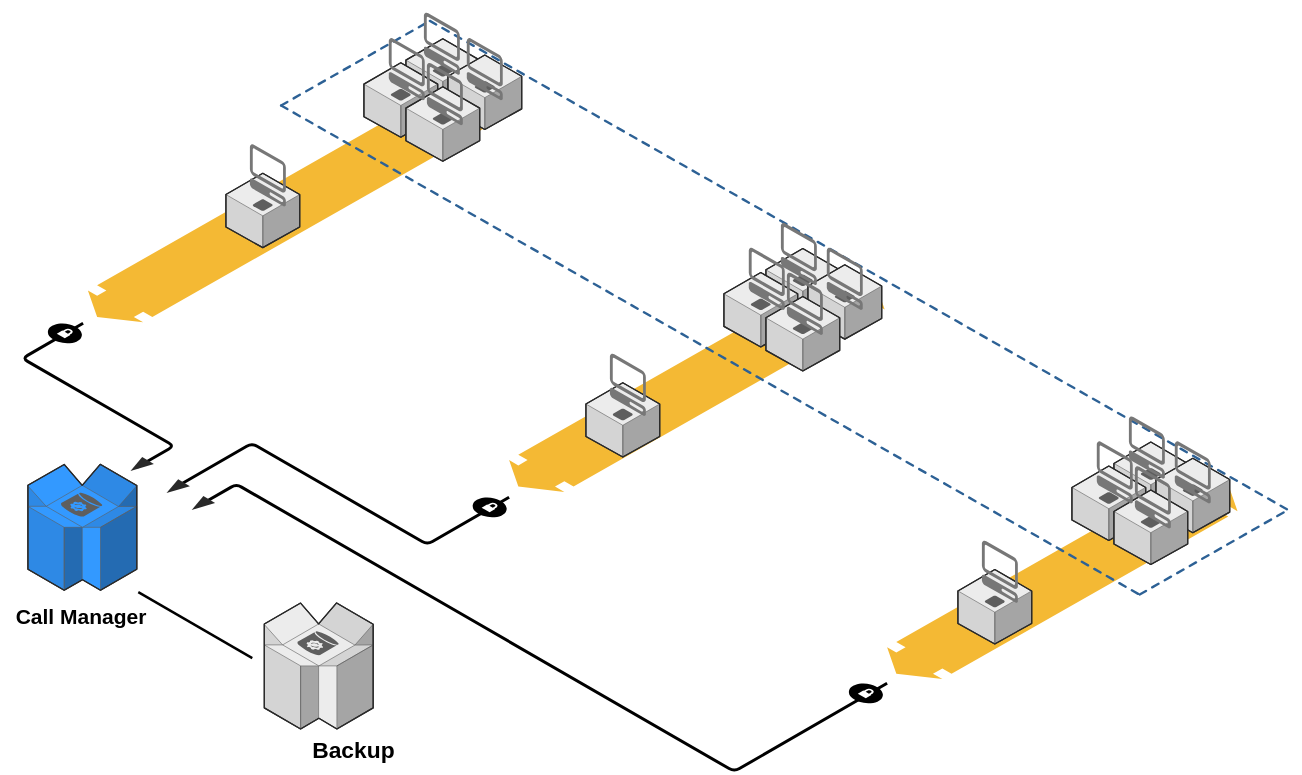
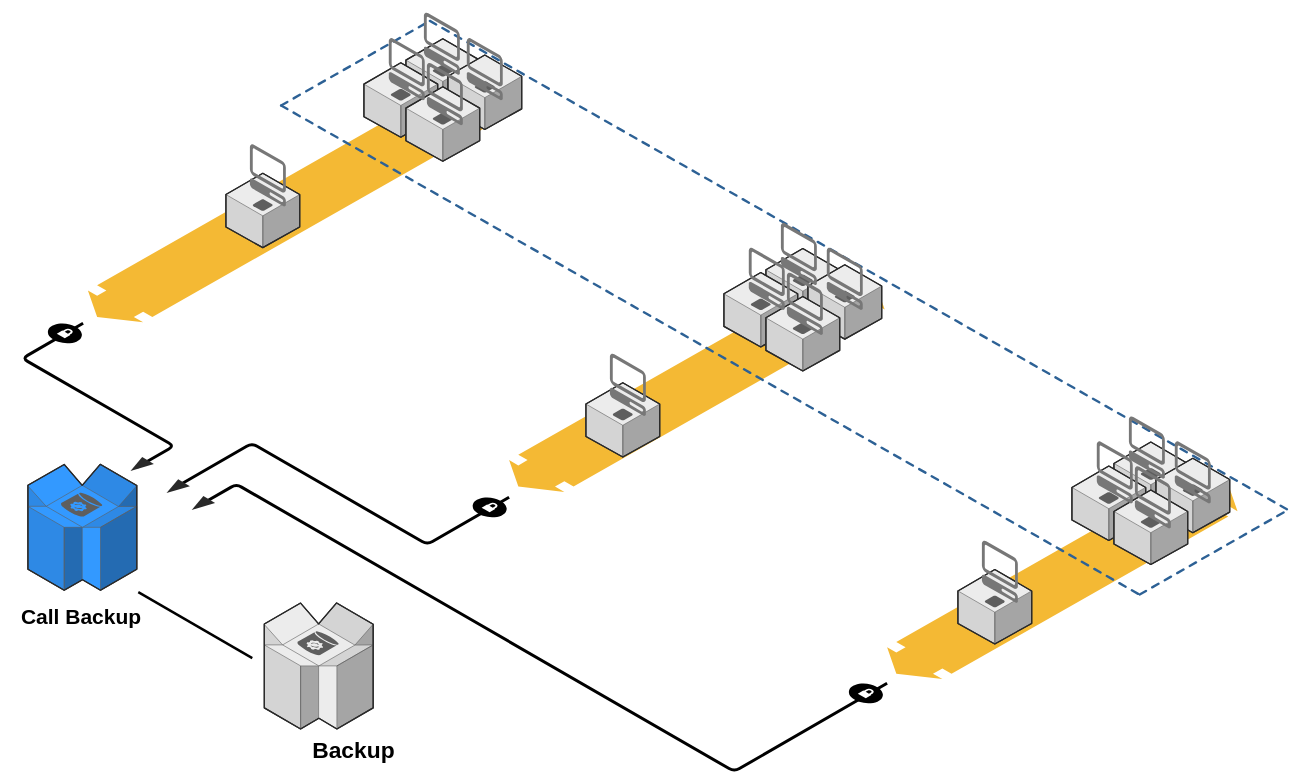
(81, 616) -> (81, 616)
